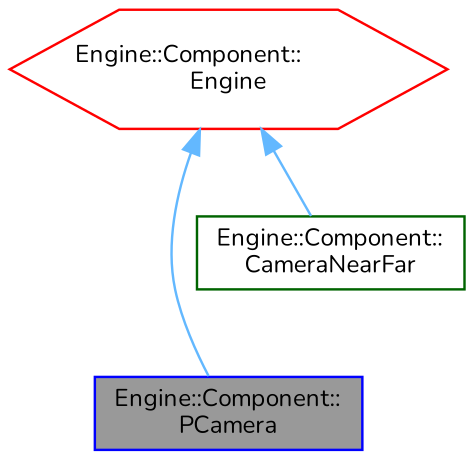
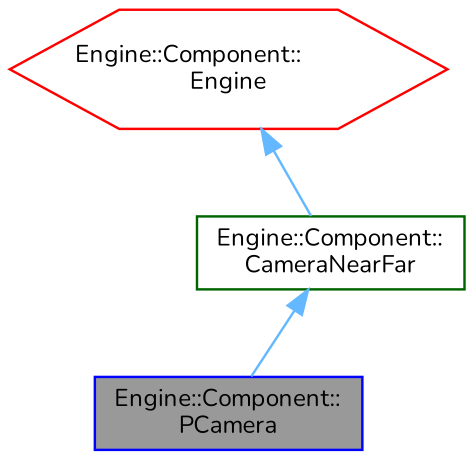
(172, 266) -> (273, 344)
